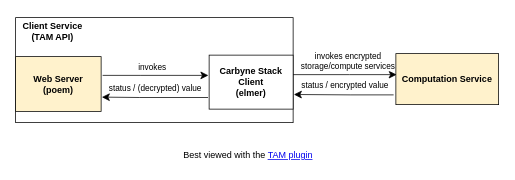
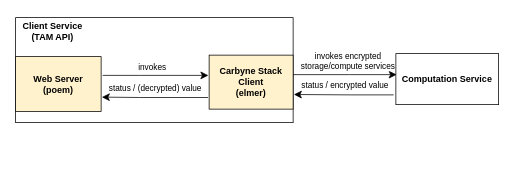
(447, 79) -> (447, 79)
(251, 82) -> (251, 82)
(257, 155) -> none
